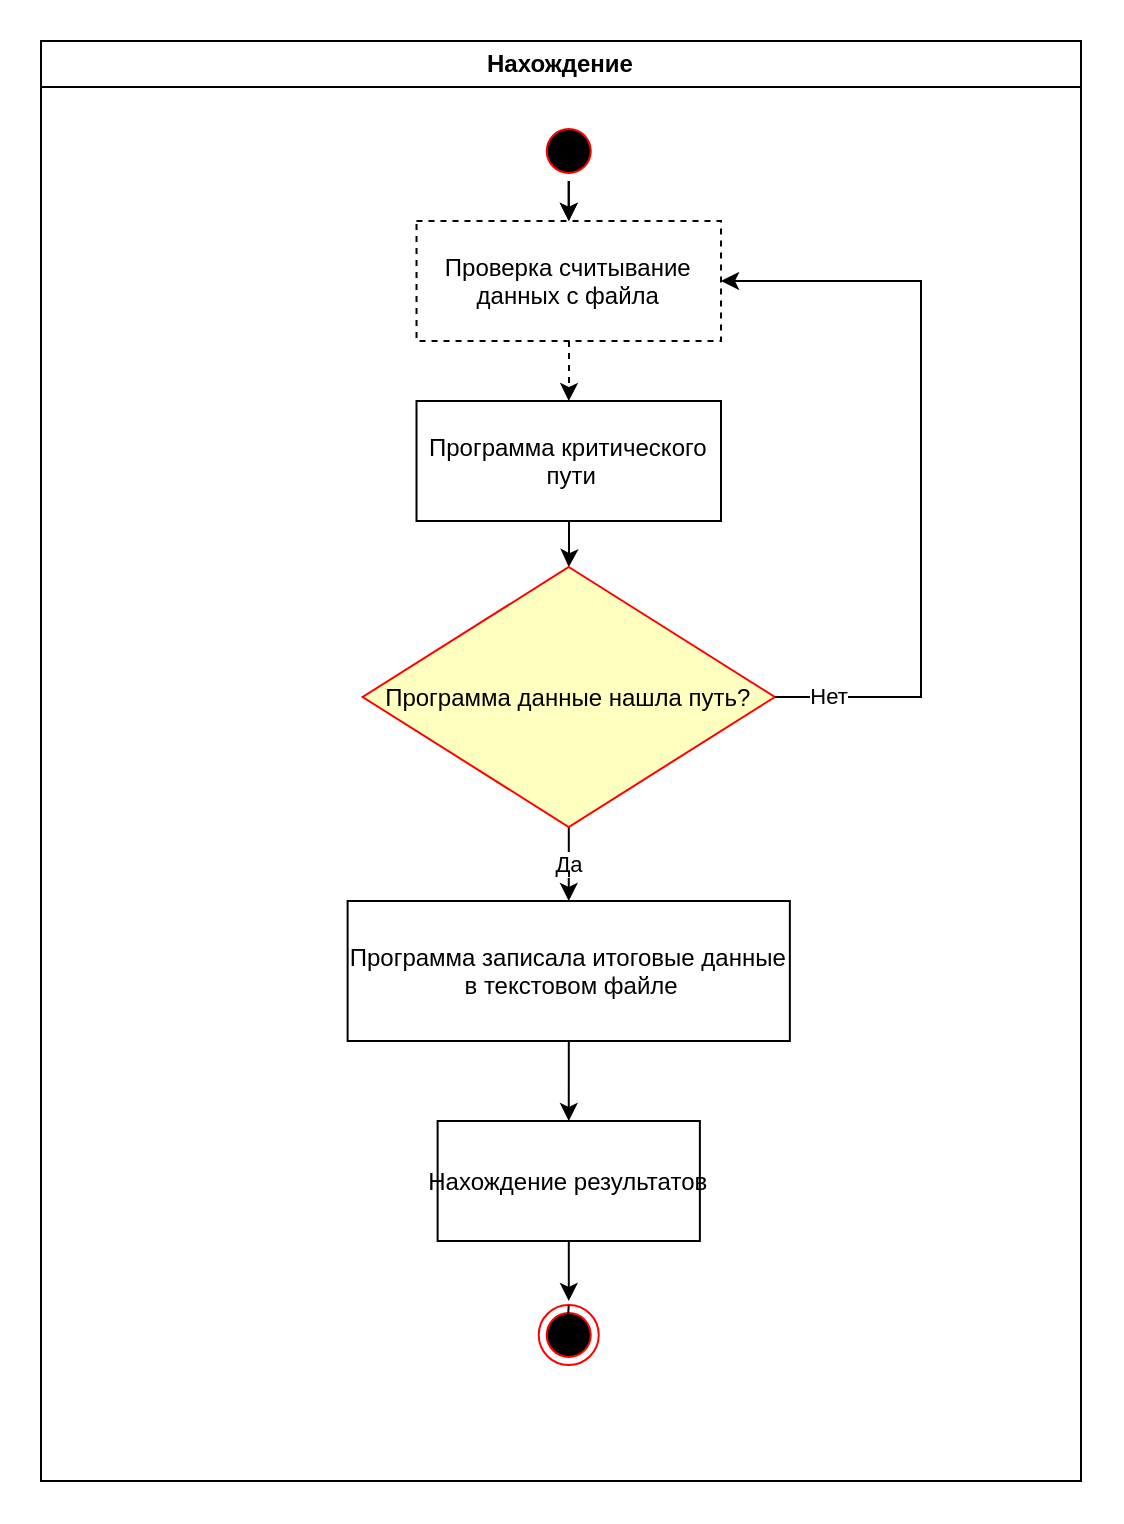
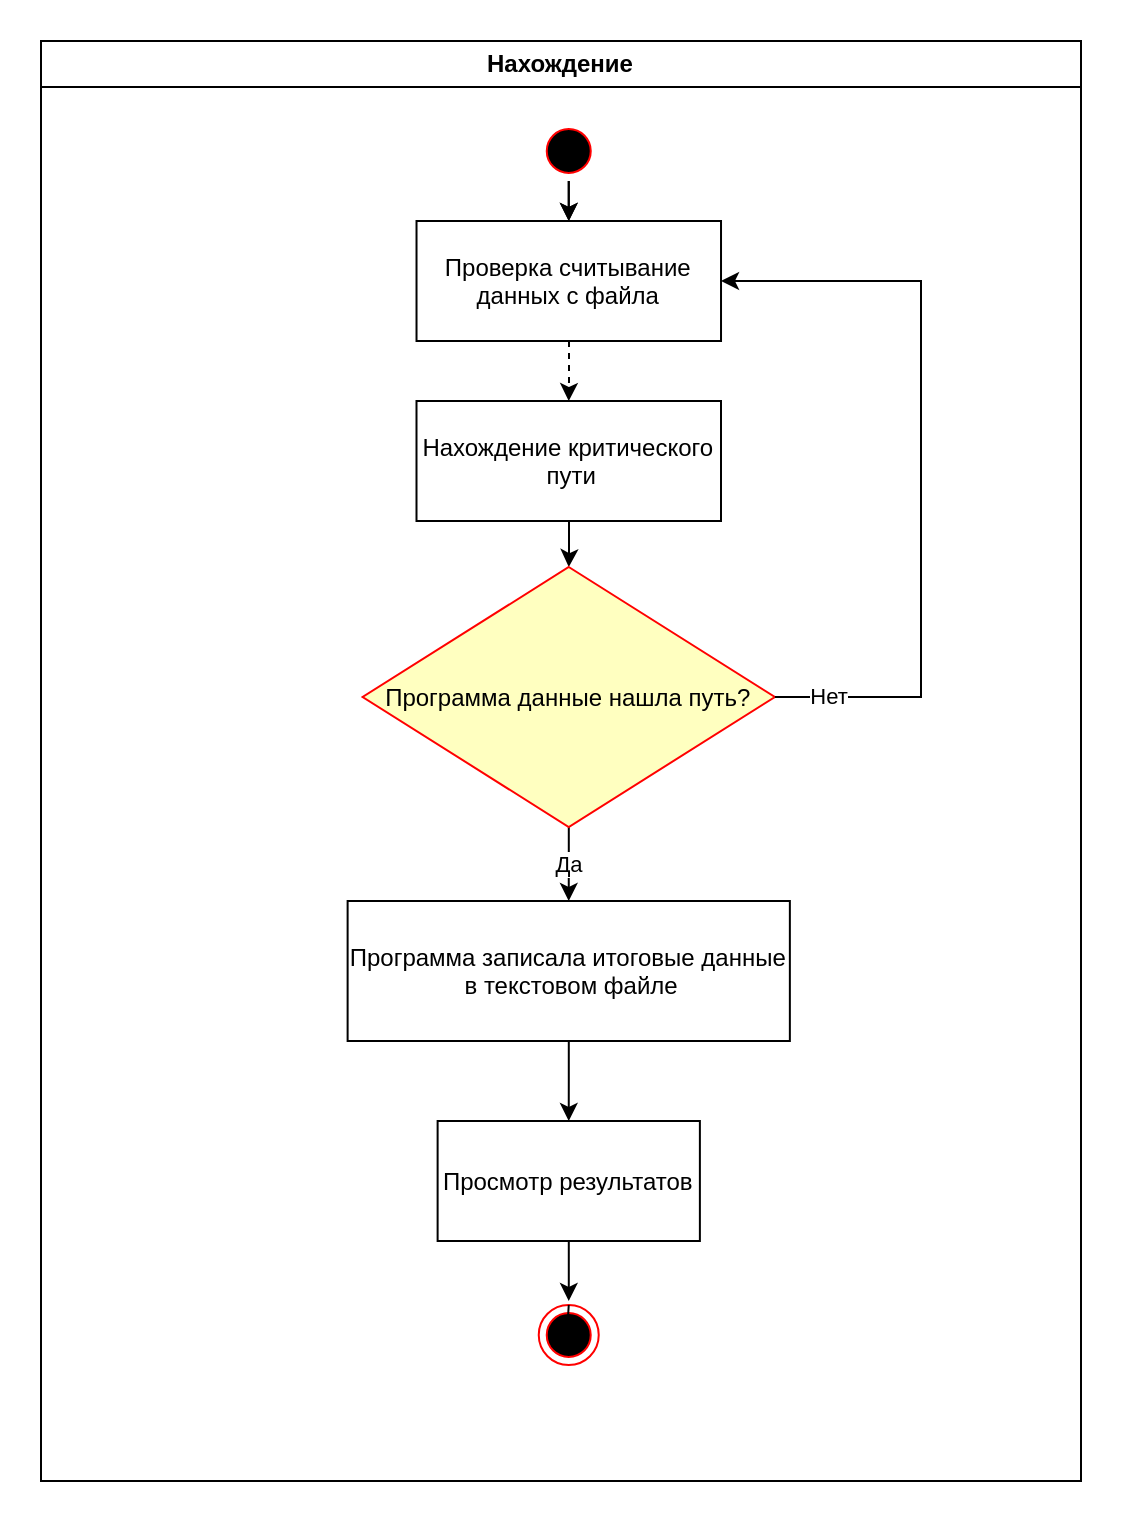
(569, 281) -> (569, 281)
(568, 448) -> (568, 448)
(568, 1182) -> (568, 1182)
